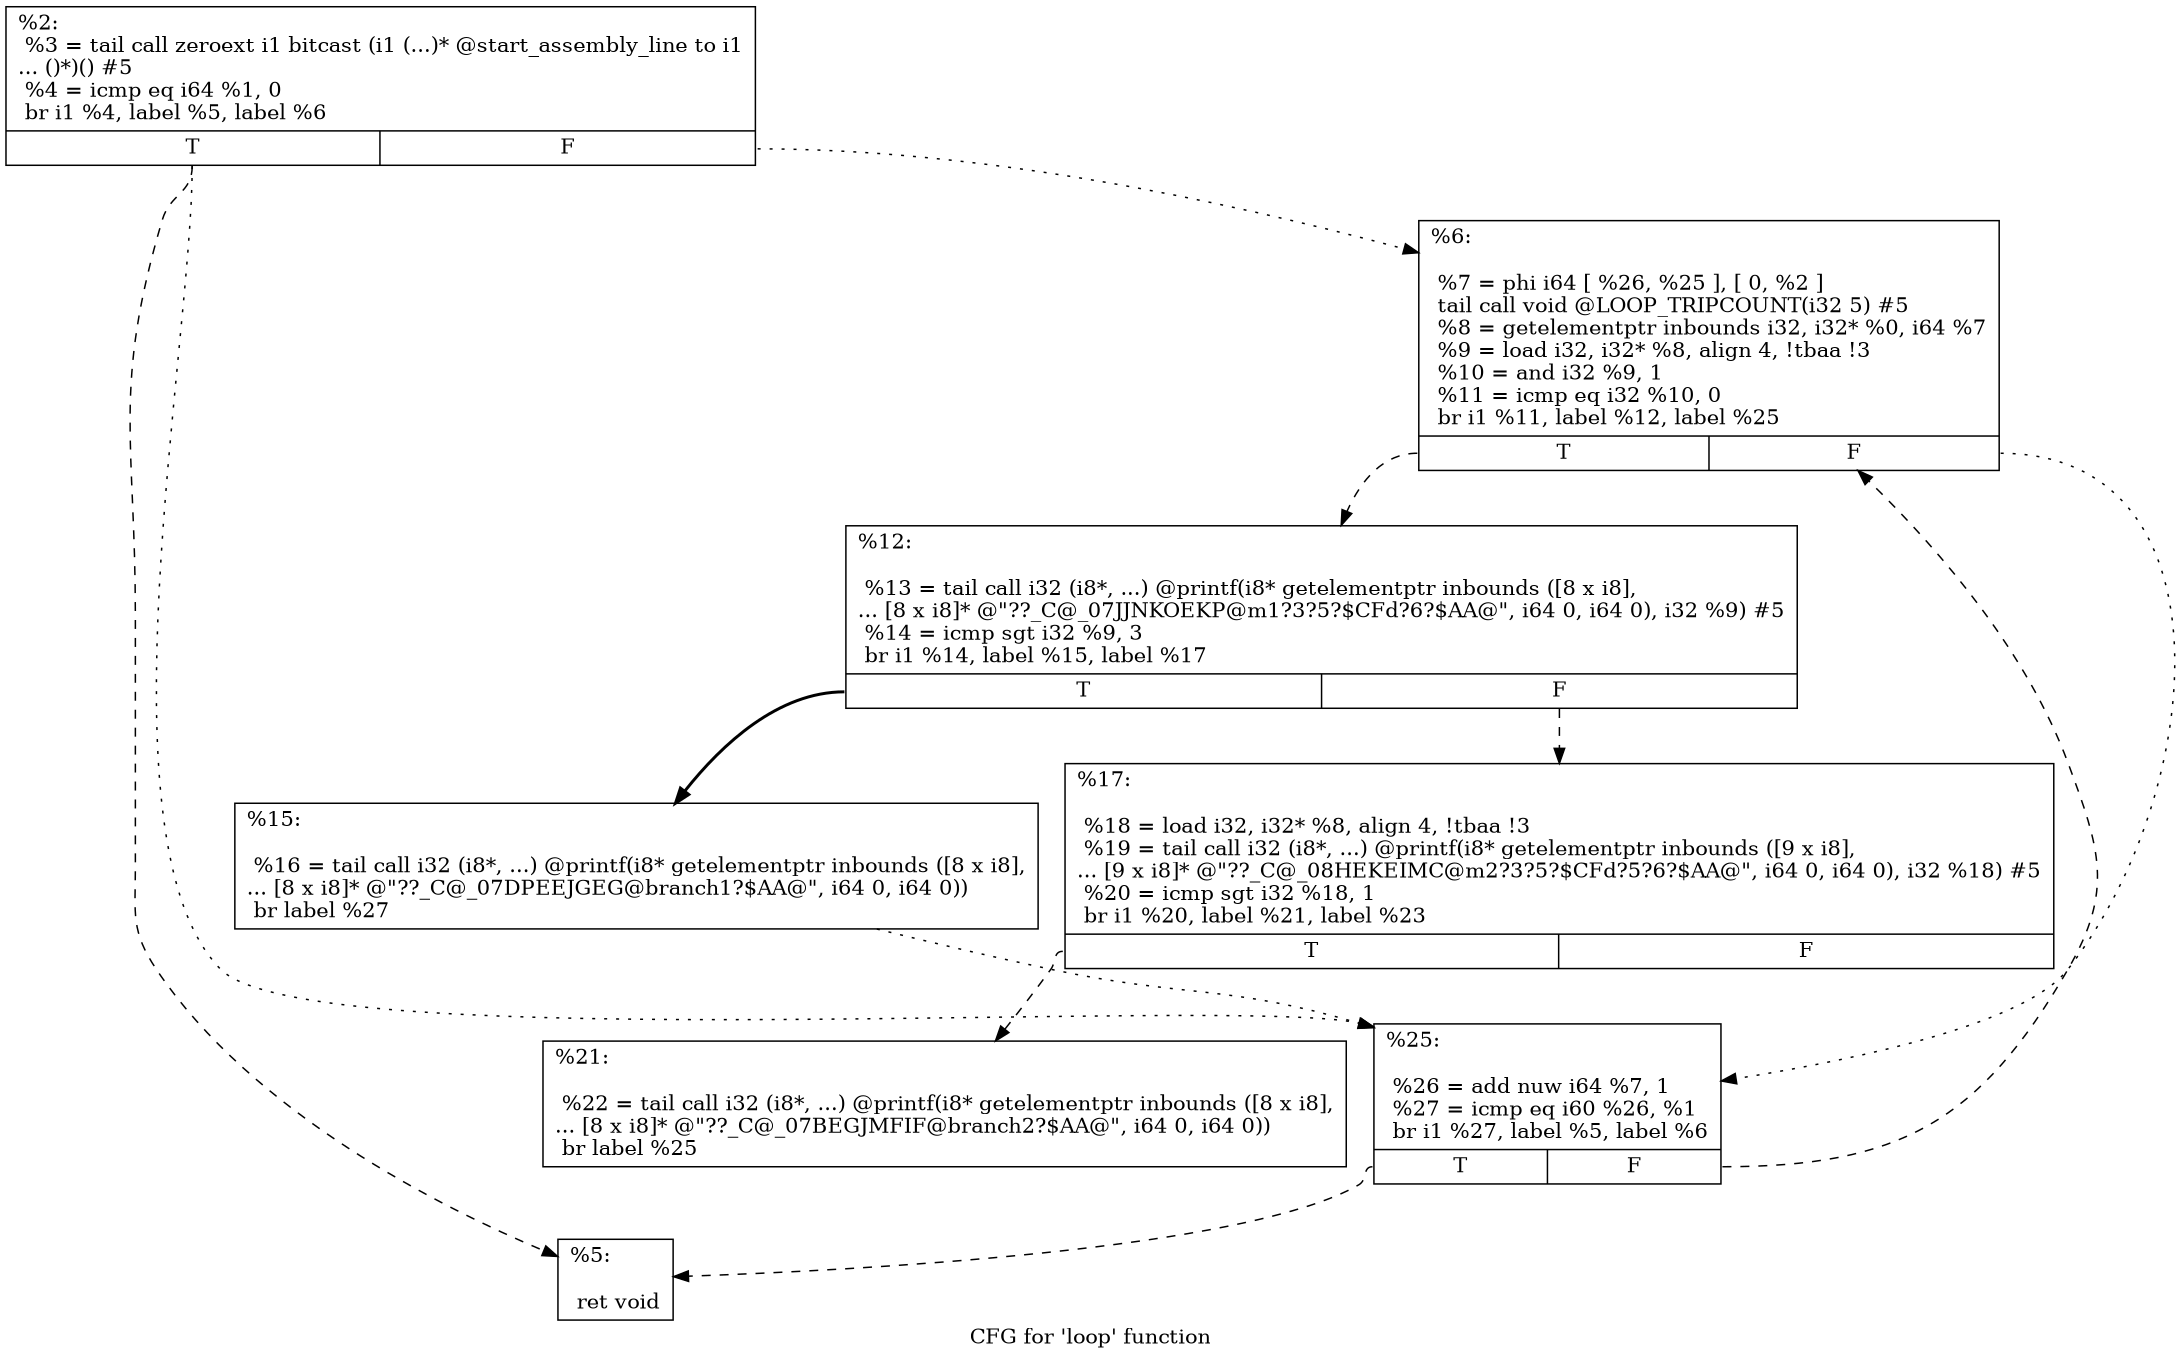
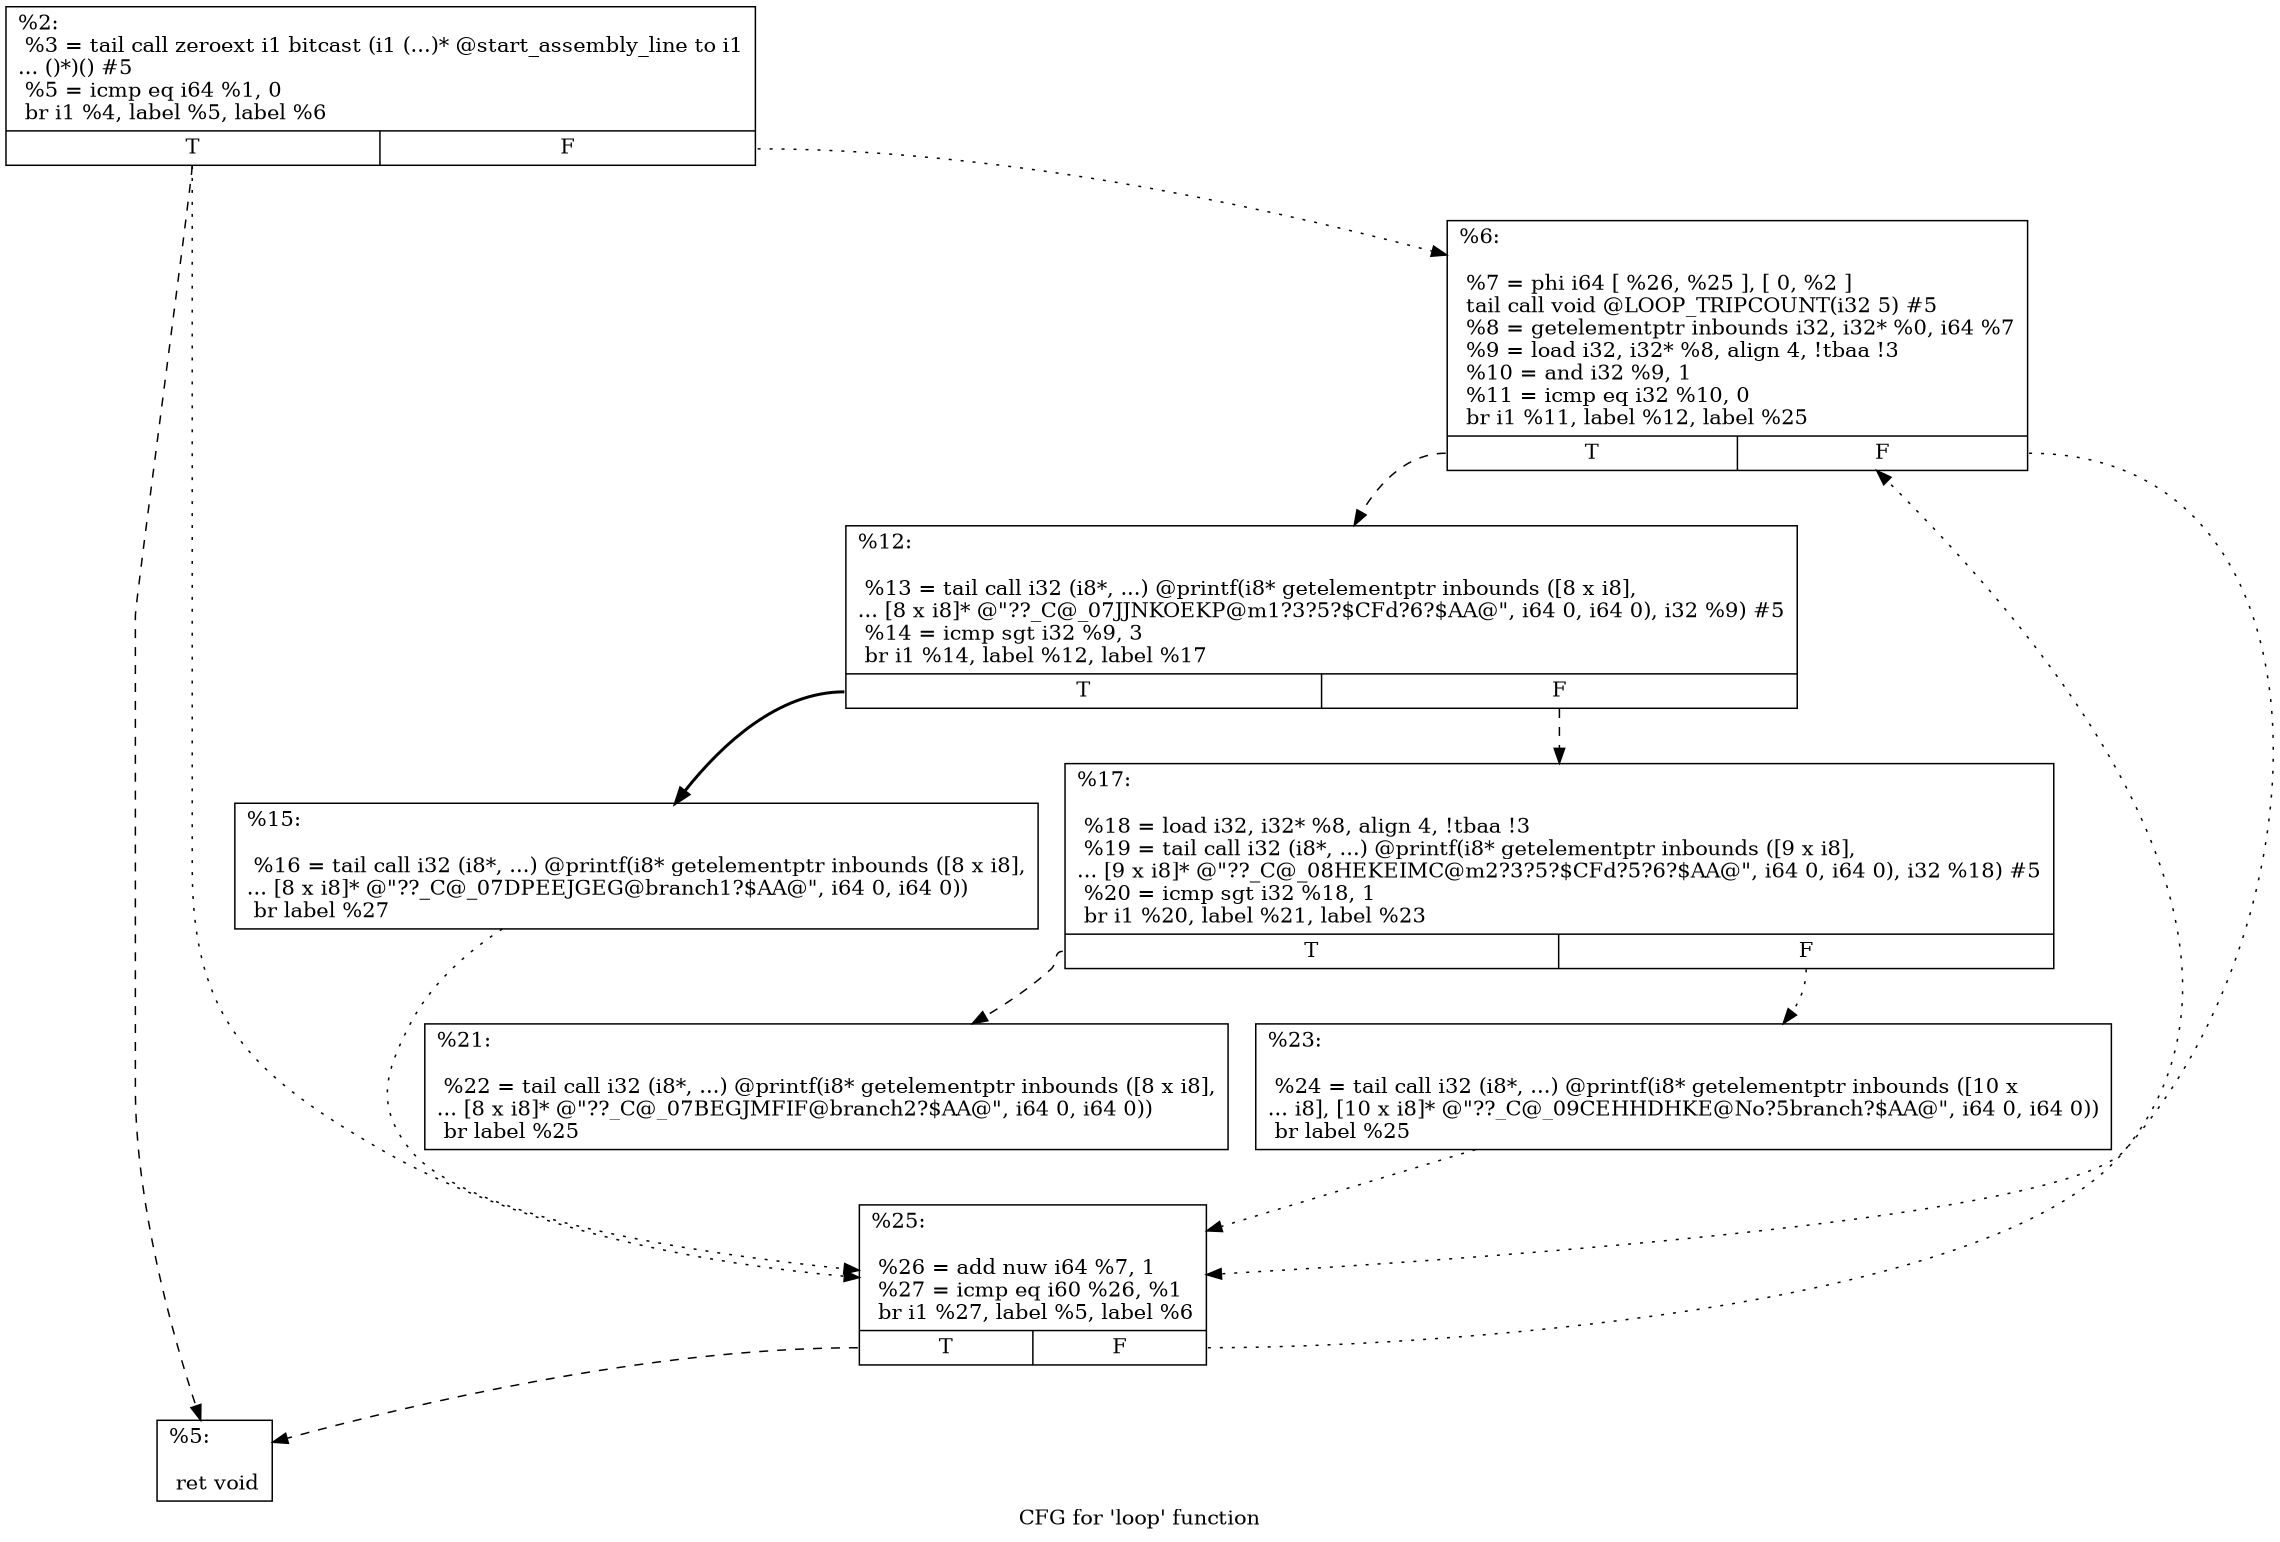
(150, 90) -> (150, 90)
(1033, 656) -> (1033, 656)
(2094, 905) -> (2054, 1206)
none -> (1684, 1087)
